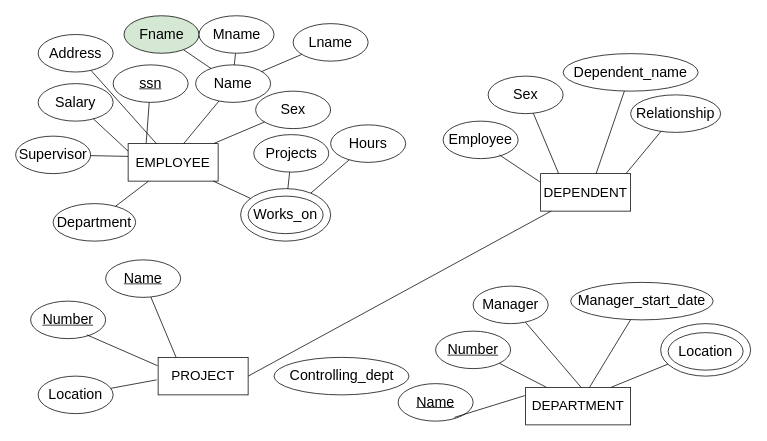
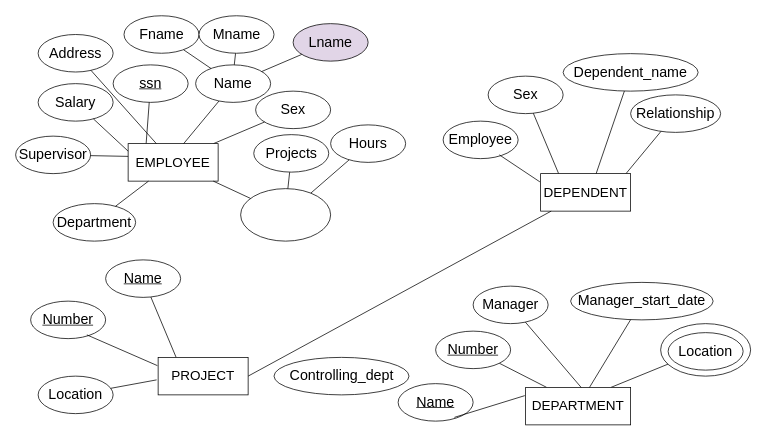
(161, 35) -> (161, 35)
(330, 42) -> (330, 42)
(285, 215) -> none
